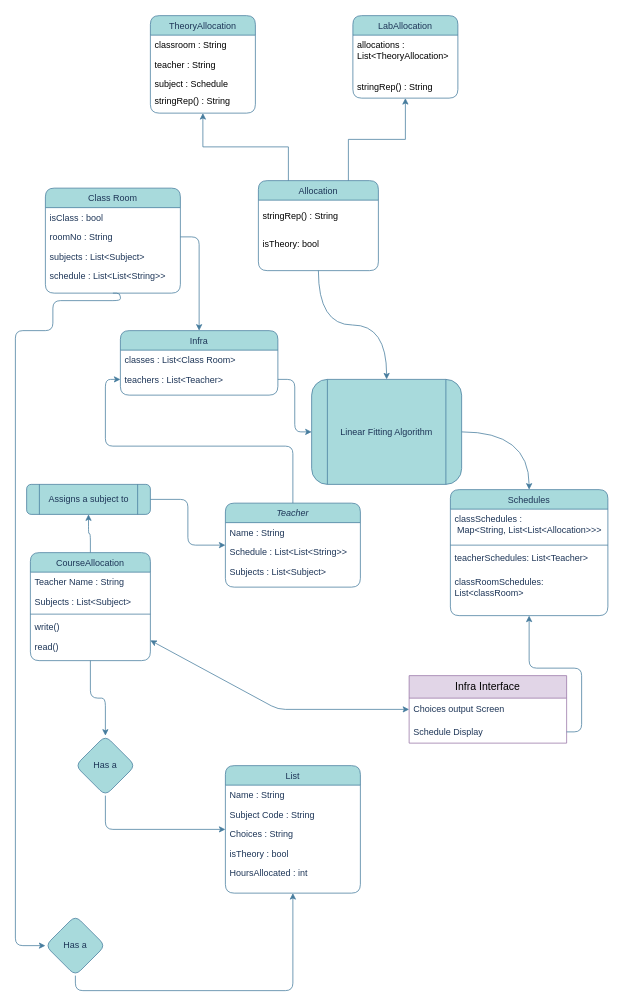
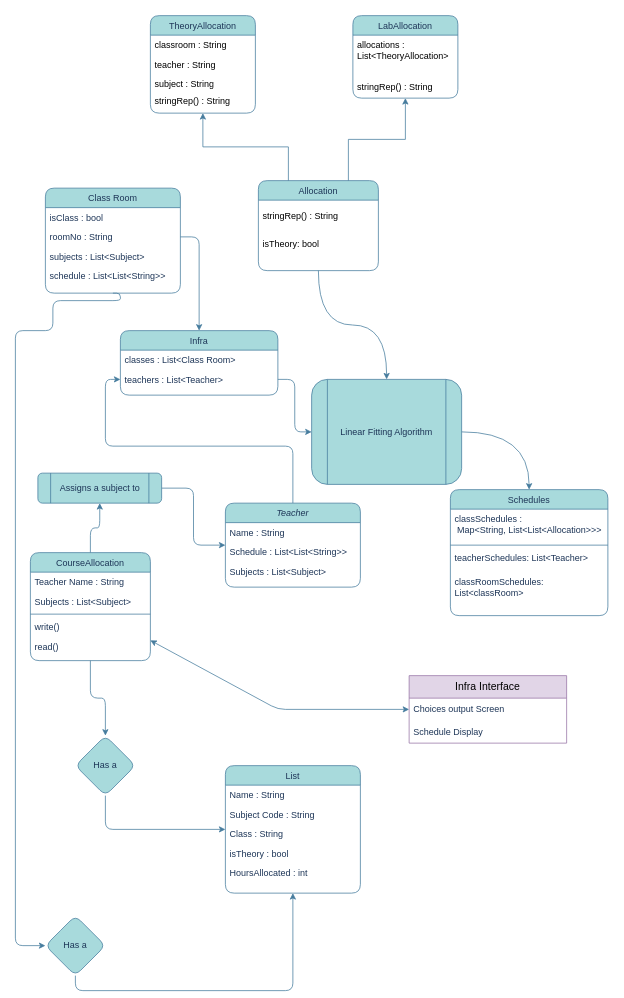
(196, 85) -> (191, 85)
(89, 499) -> (100, 488)
(582, 700) -> none
(264, 834) -> (259, 834)
